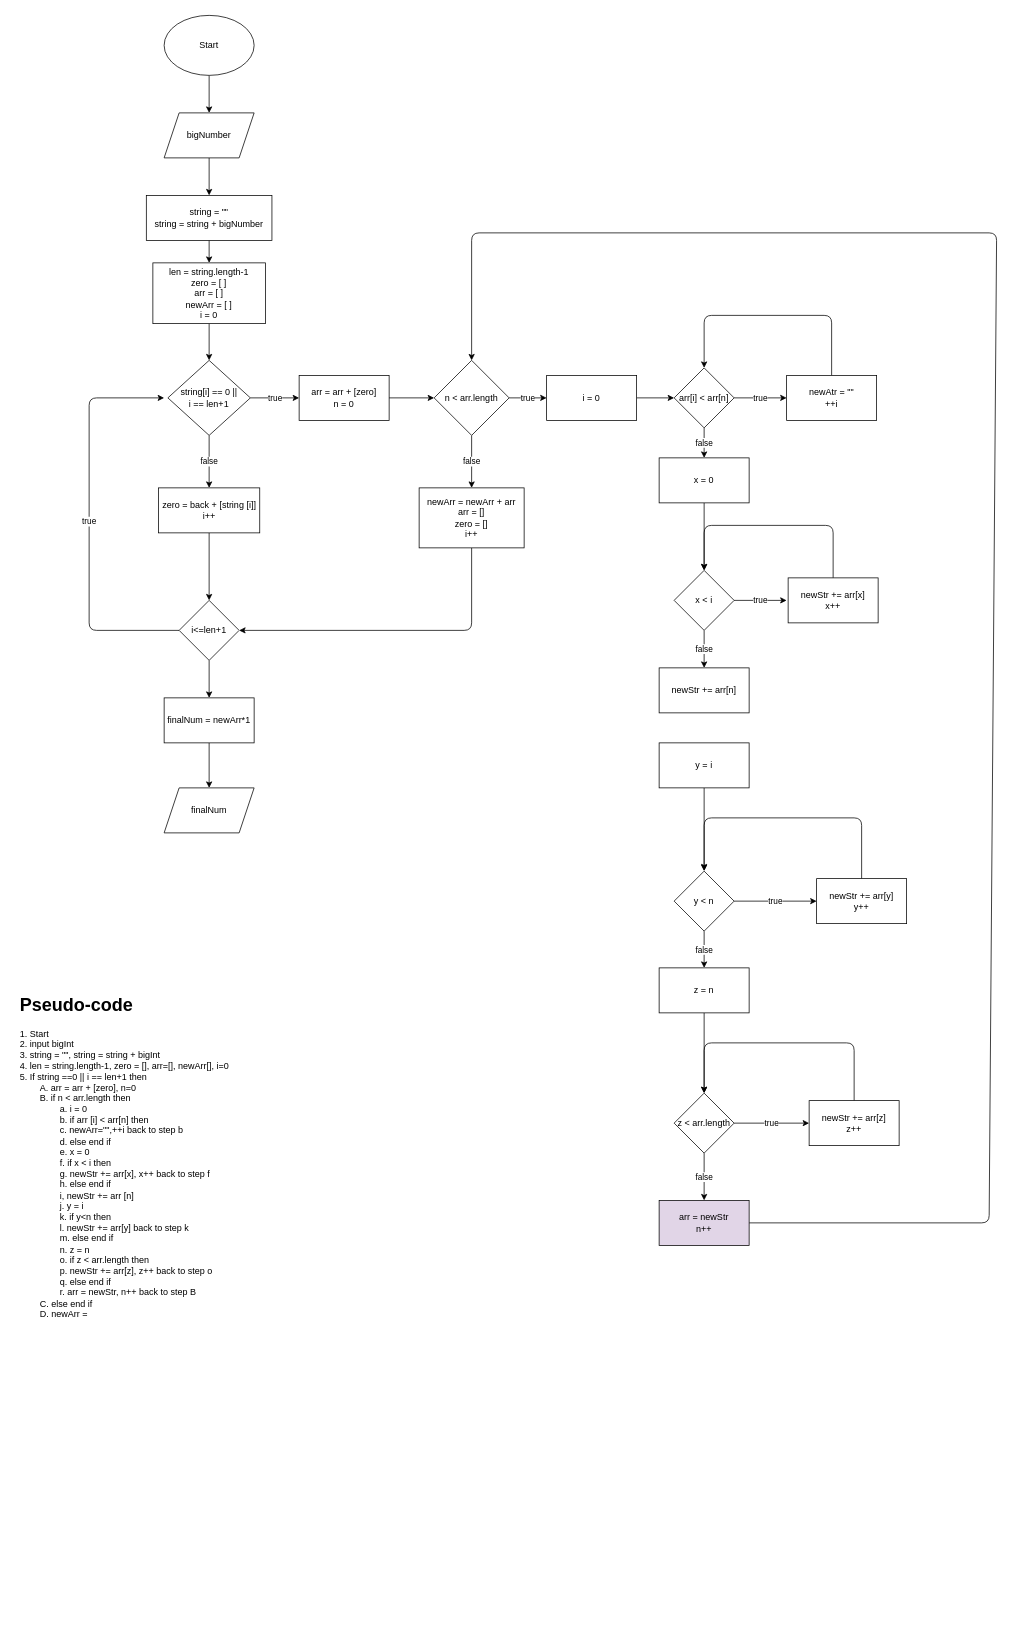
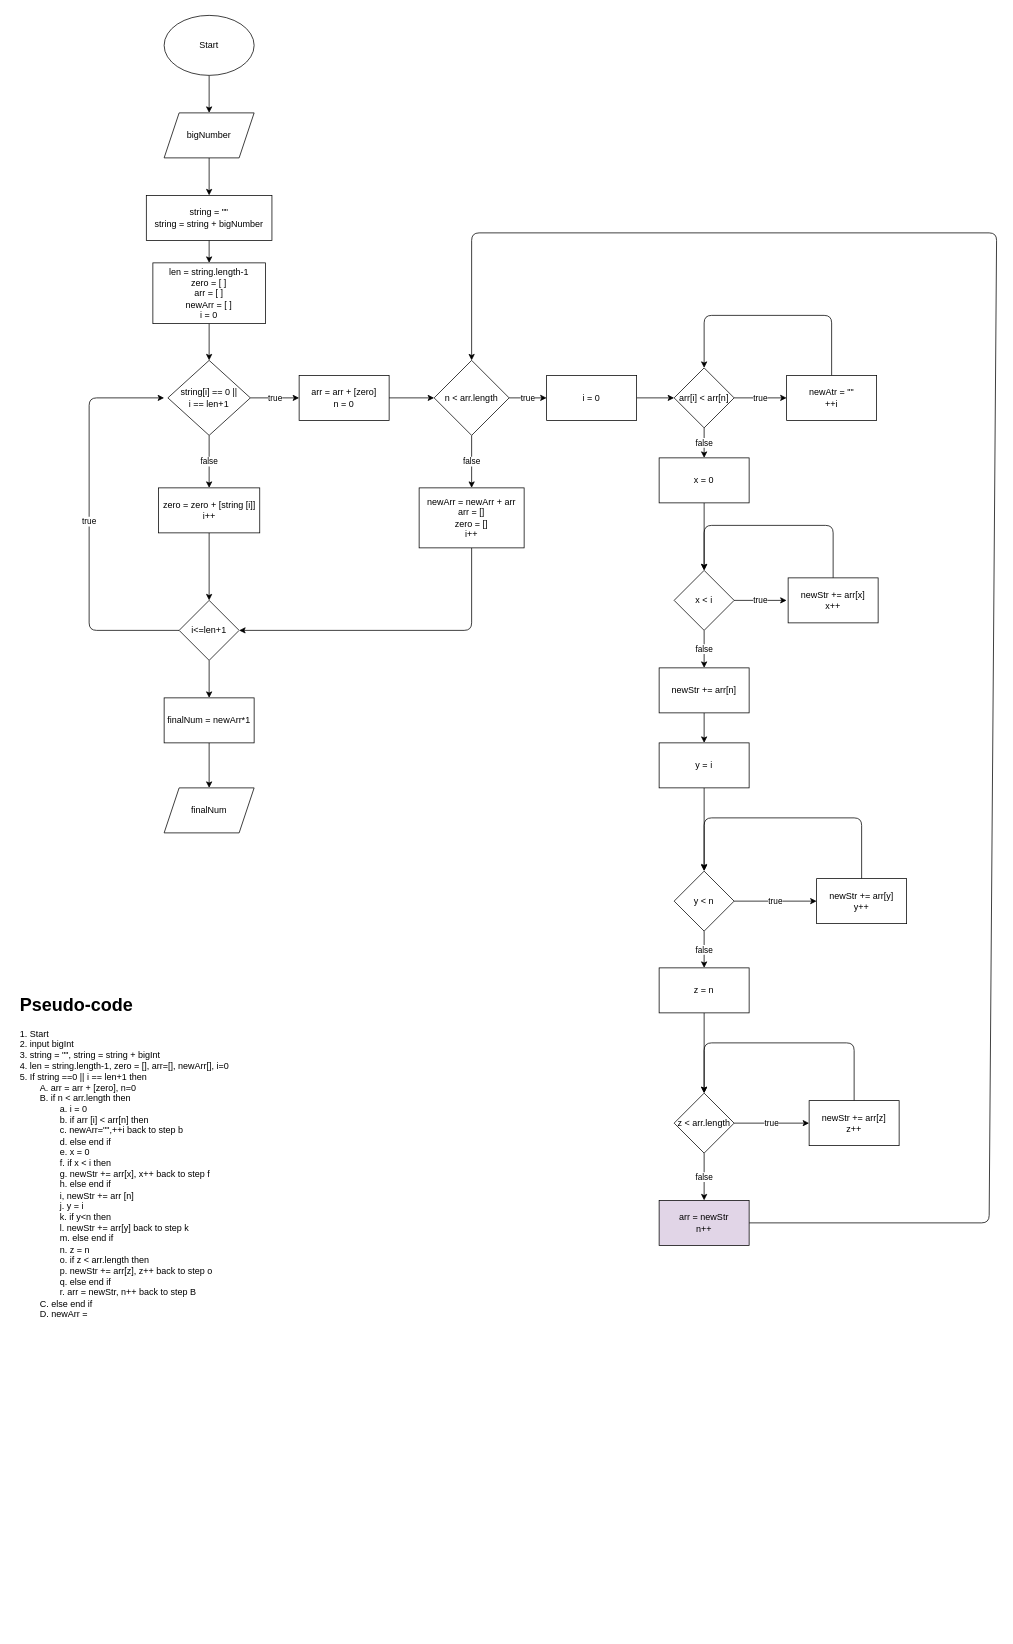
(209, 510) -> (209, 510)
none -> (704, 736)
